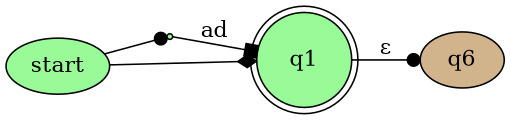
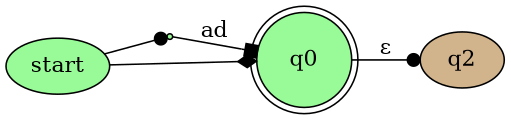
(304, 60) -> (304, 60)
(462, 60) -> (462, 60)
